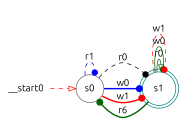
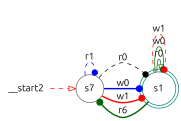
(26, 89) -> (26, 89)
(90, 89) -> (90, 89)
